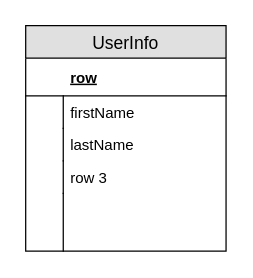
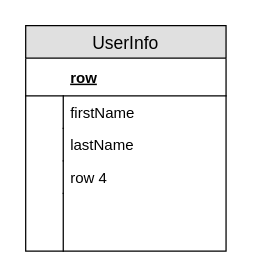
(89, 178) -> (89, 178)
